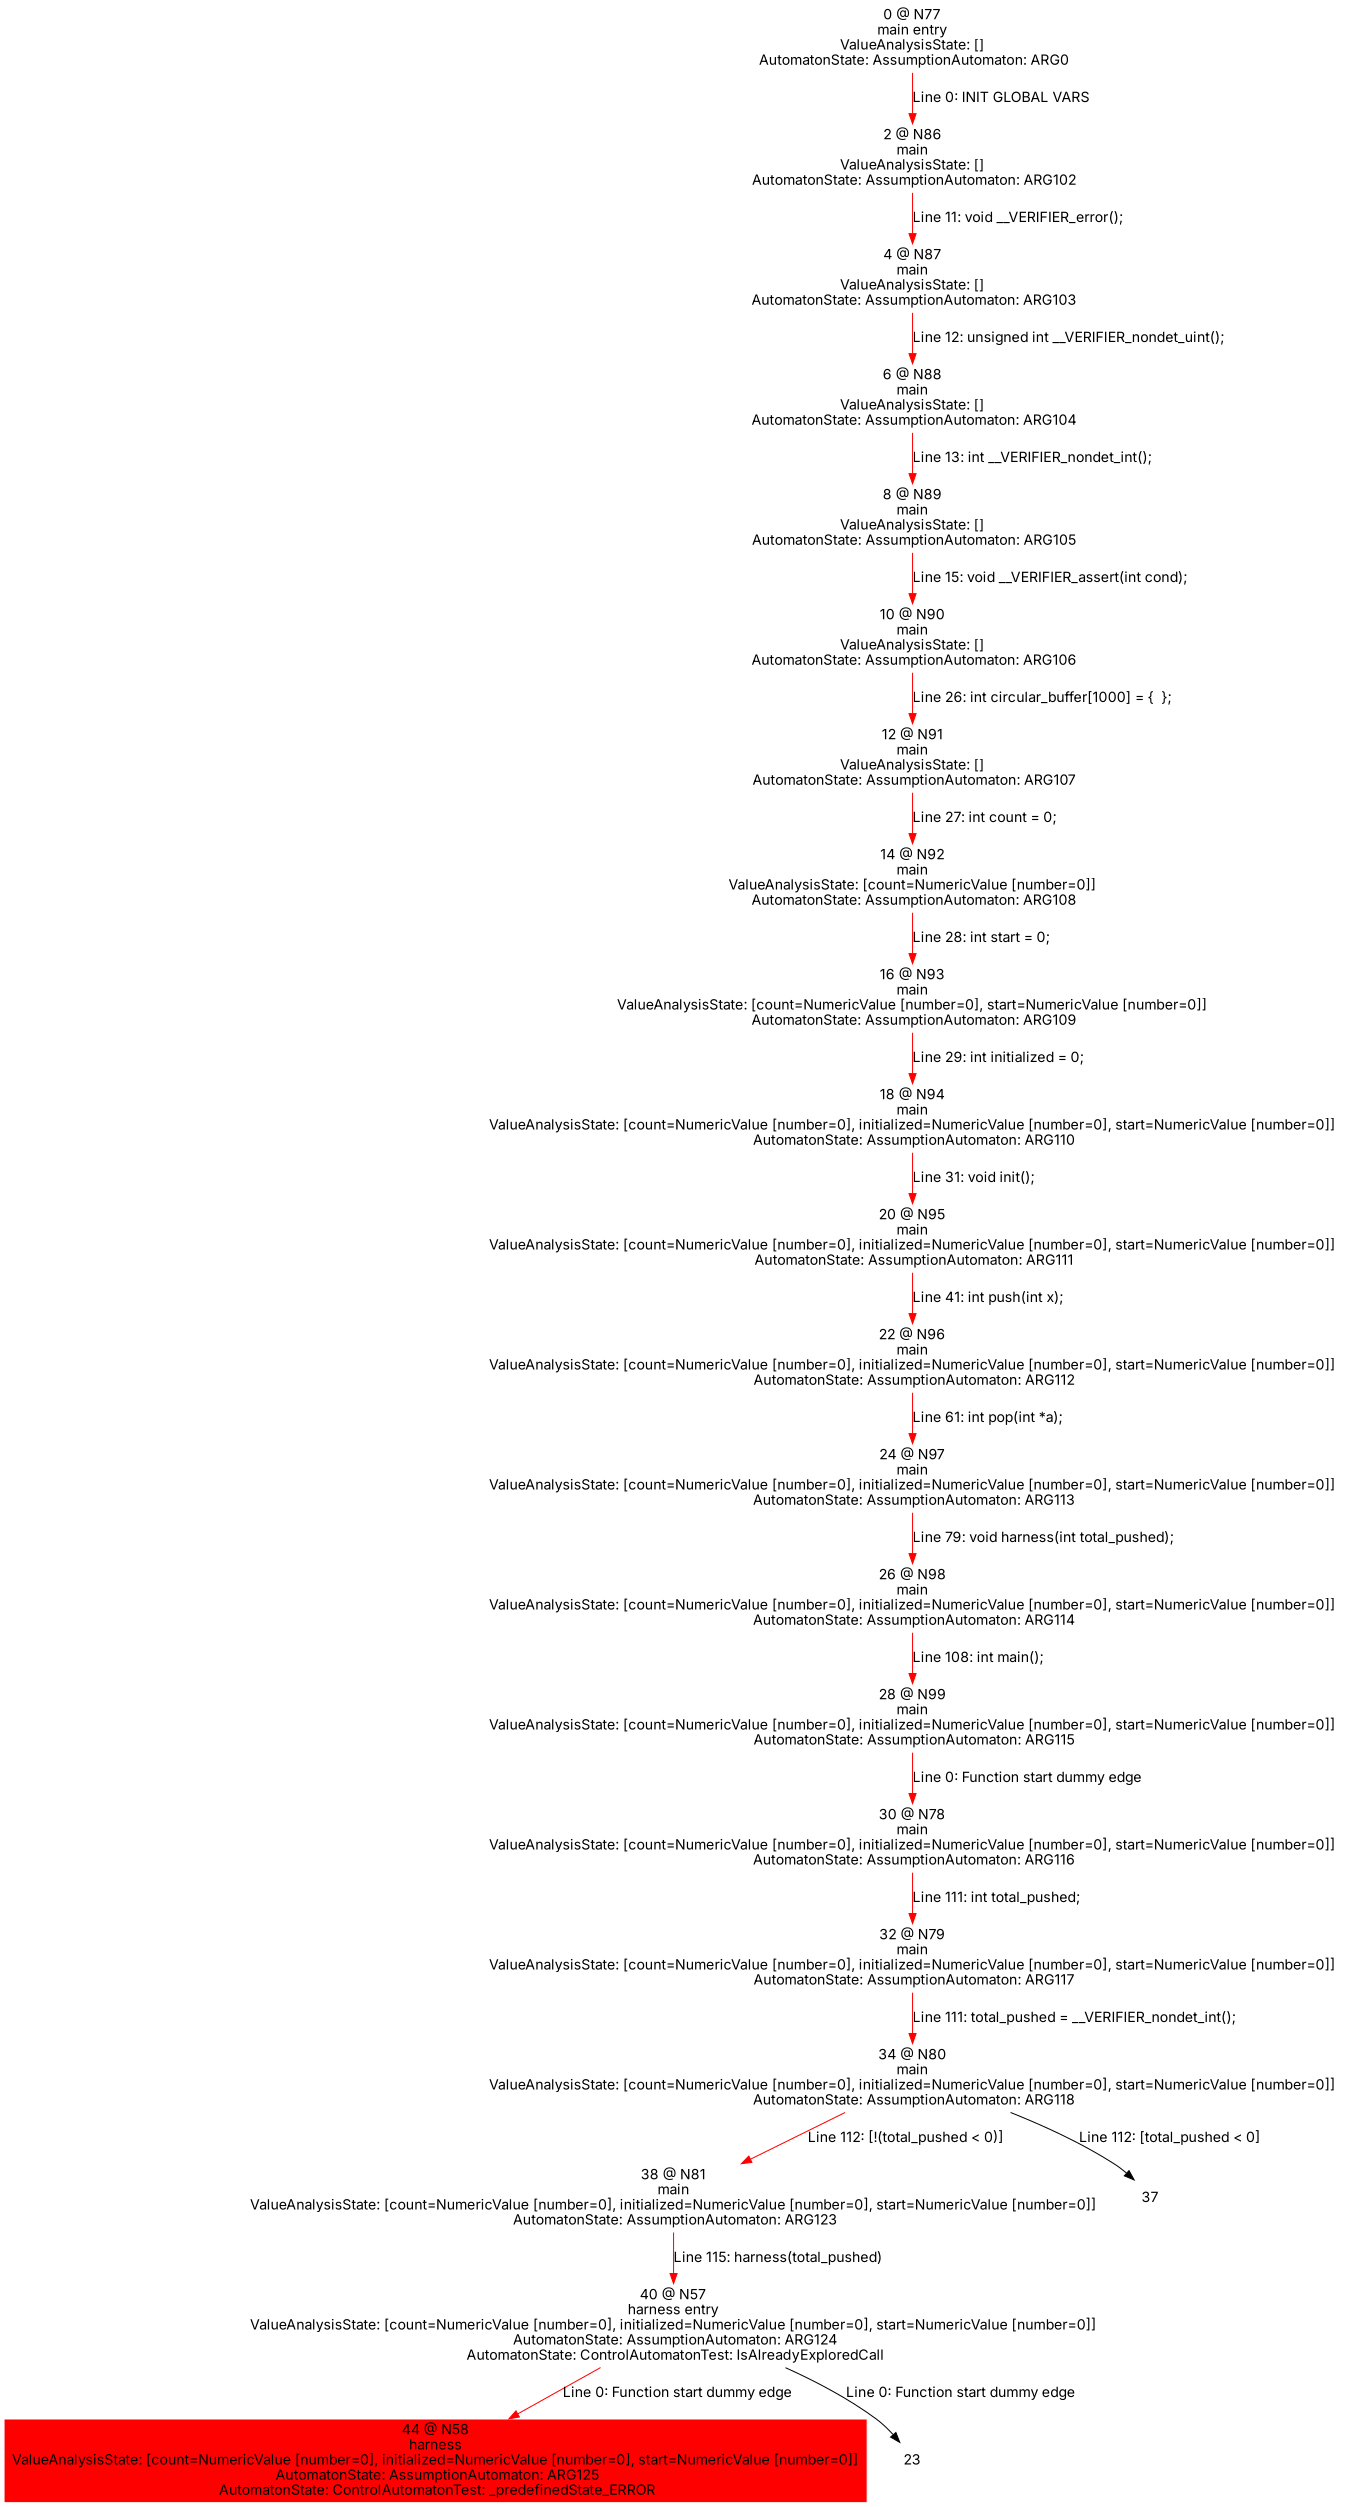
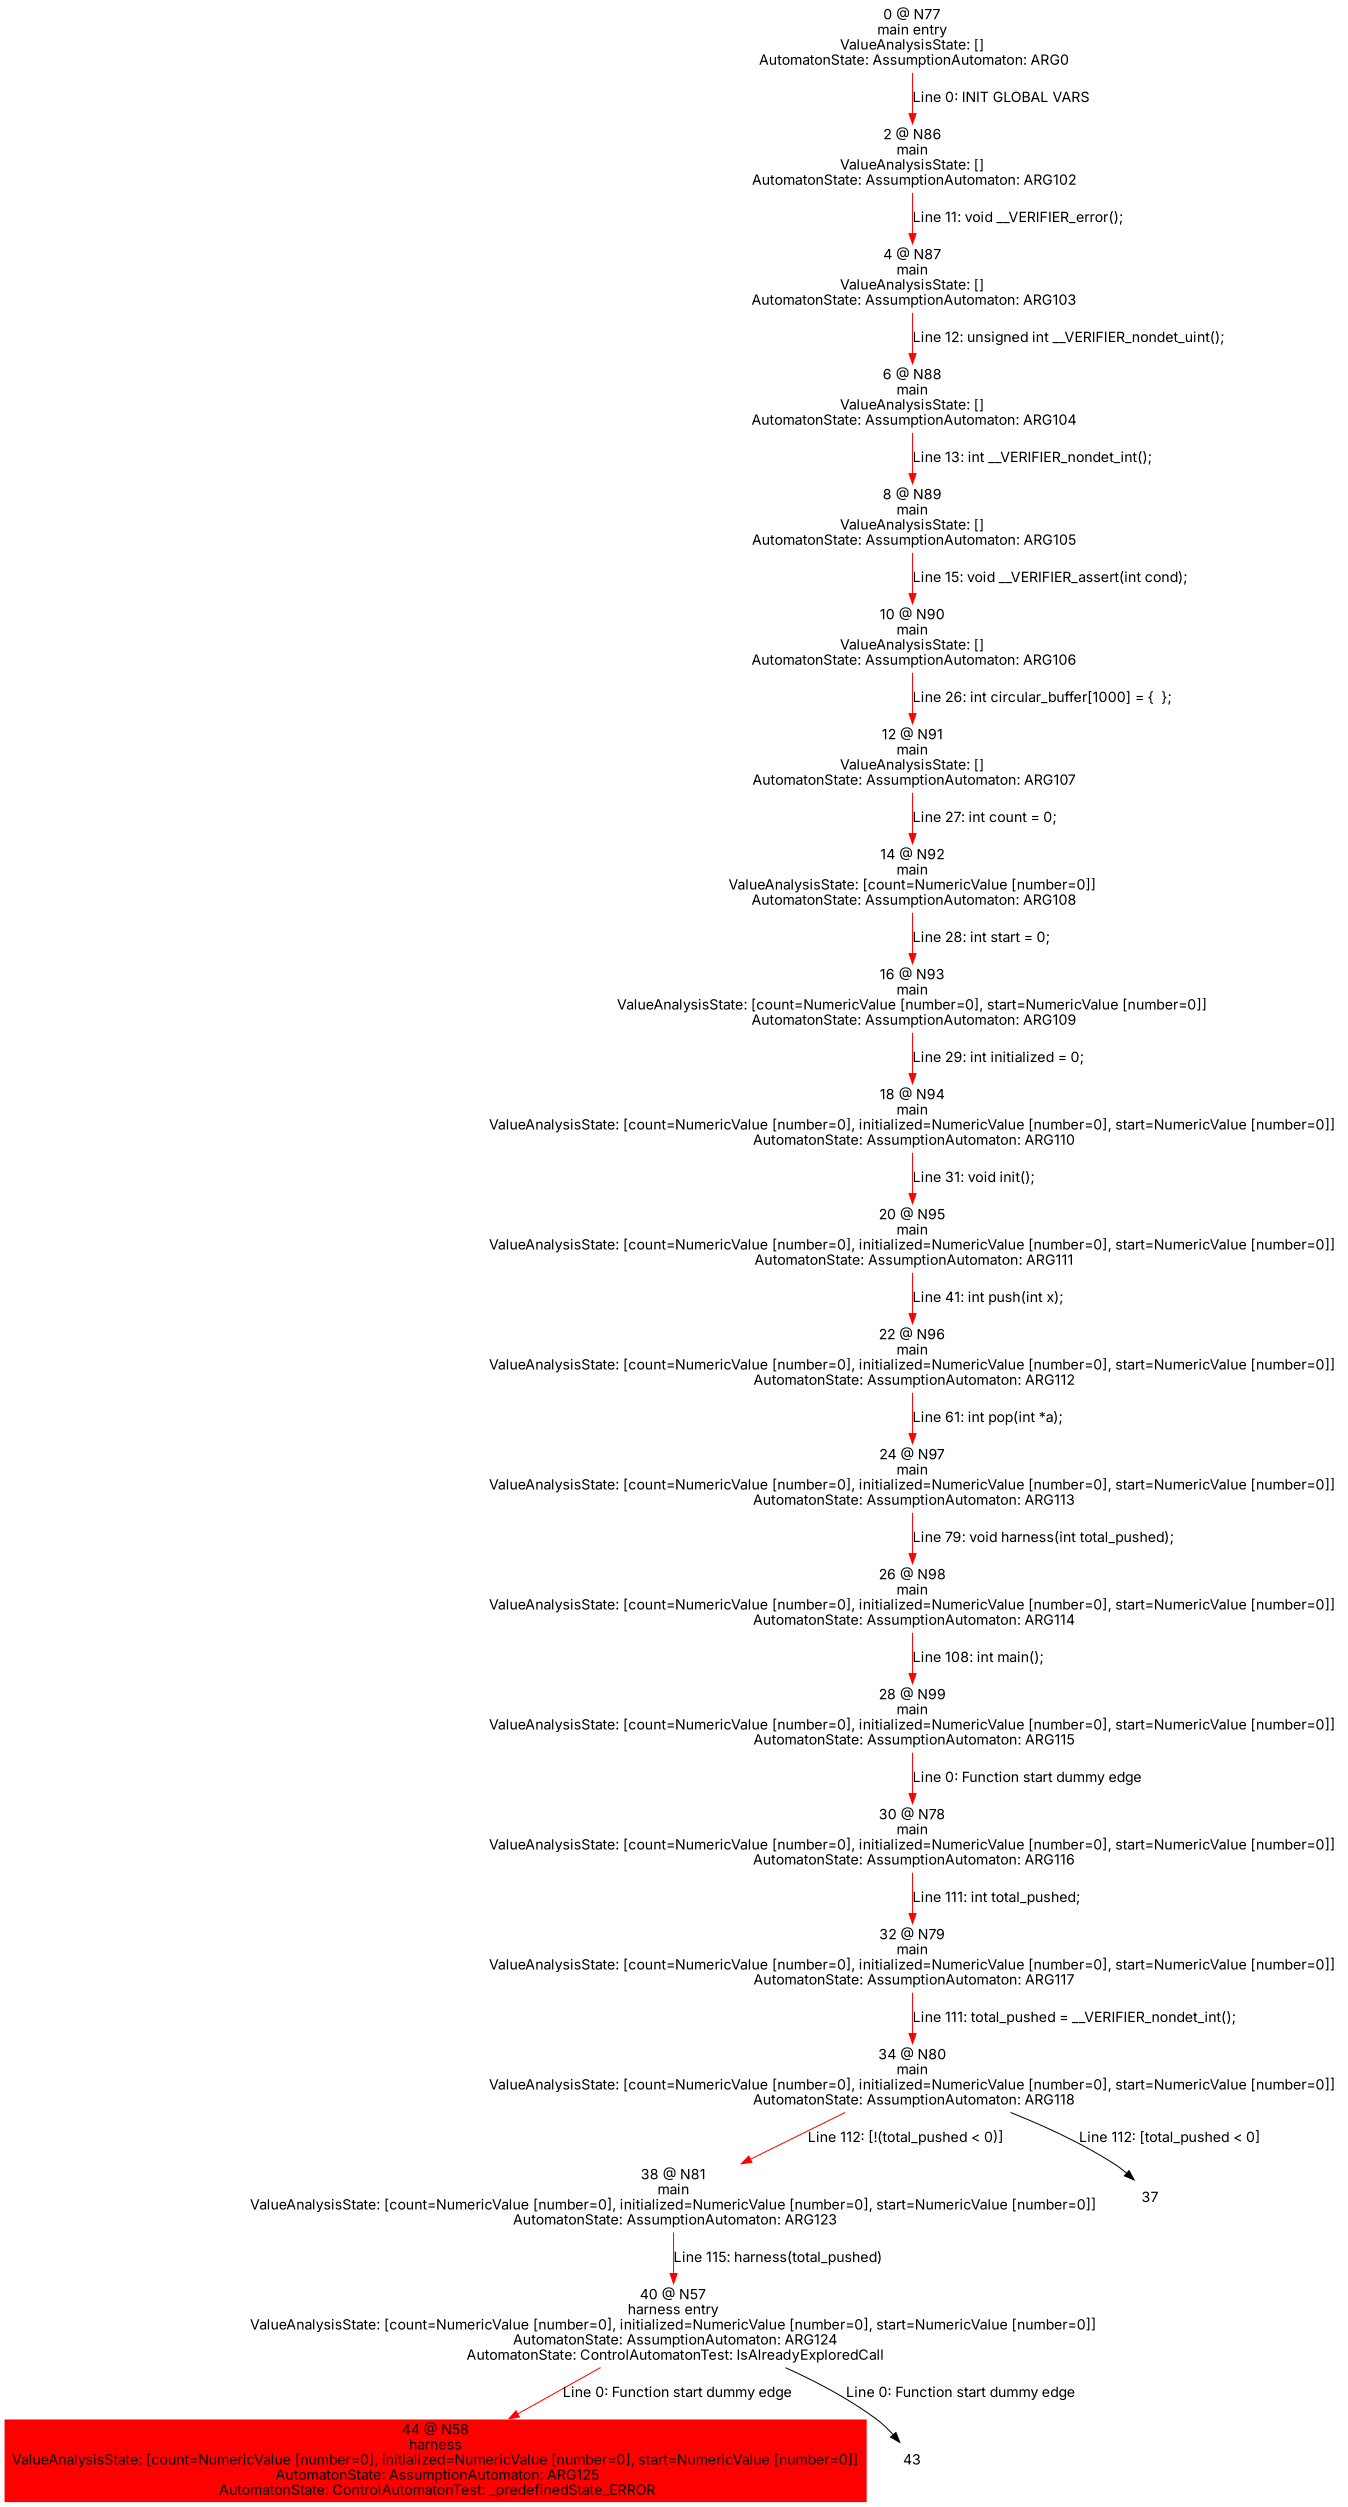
(913, 2461) -> (913, 2461)
